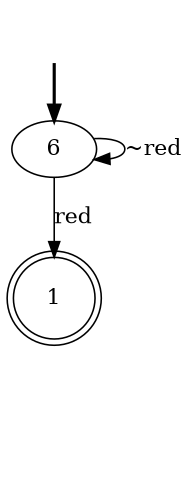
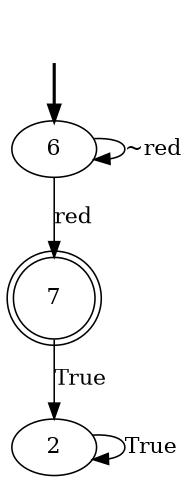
(54, 298) -> (54, 298)
none -> (54, 447)
